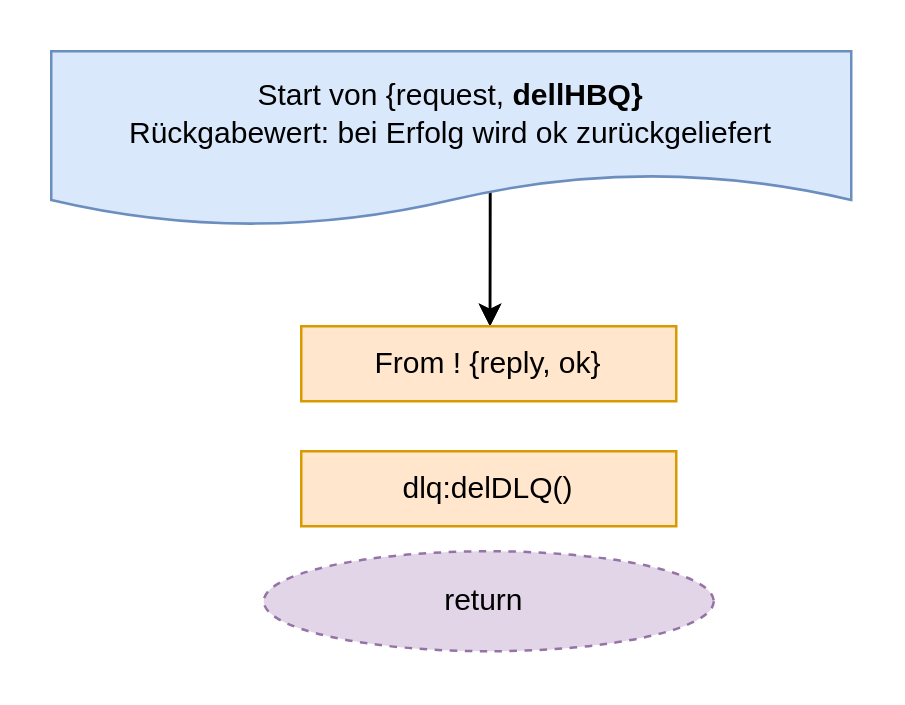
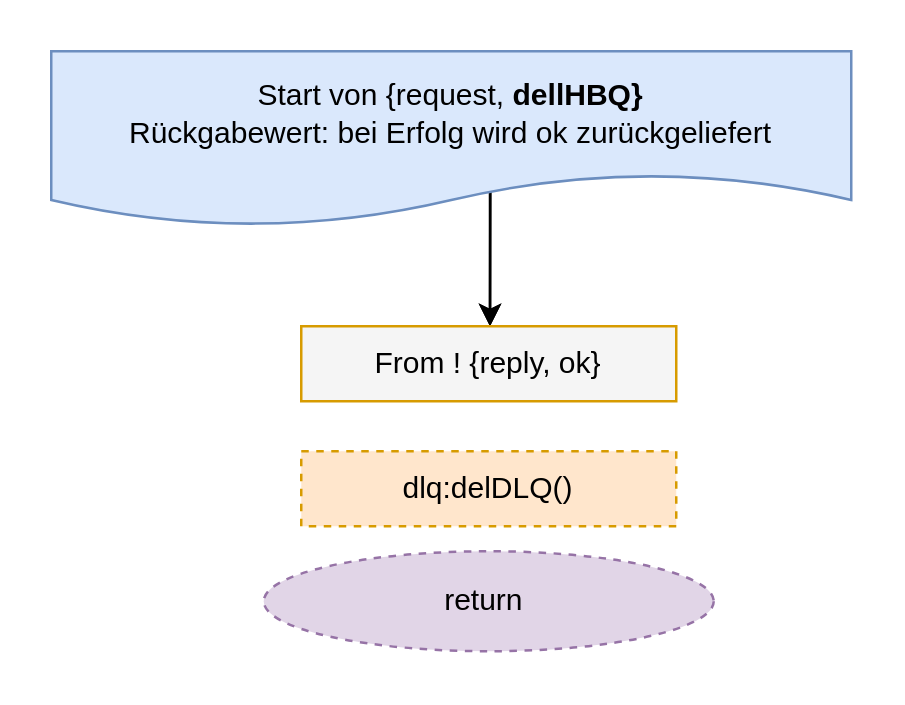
(489, 364) -> (489, 364)
(489, 489) -> (489, 489)
